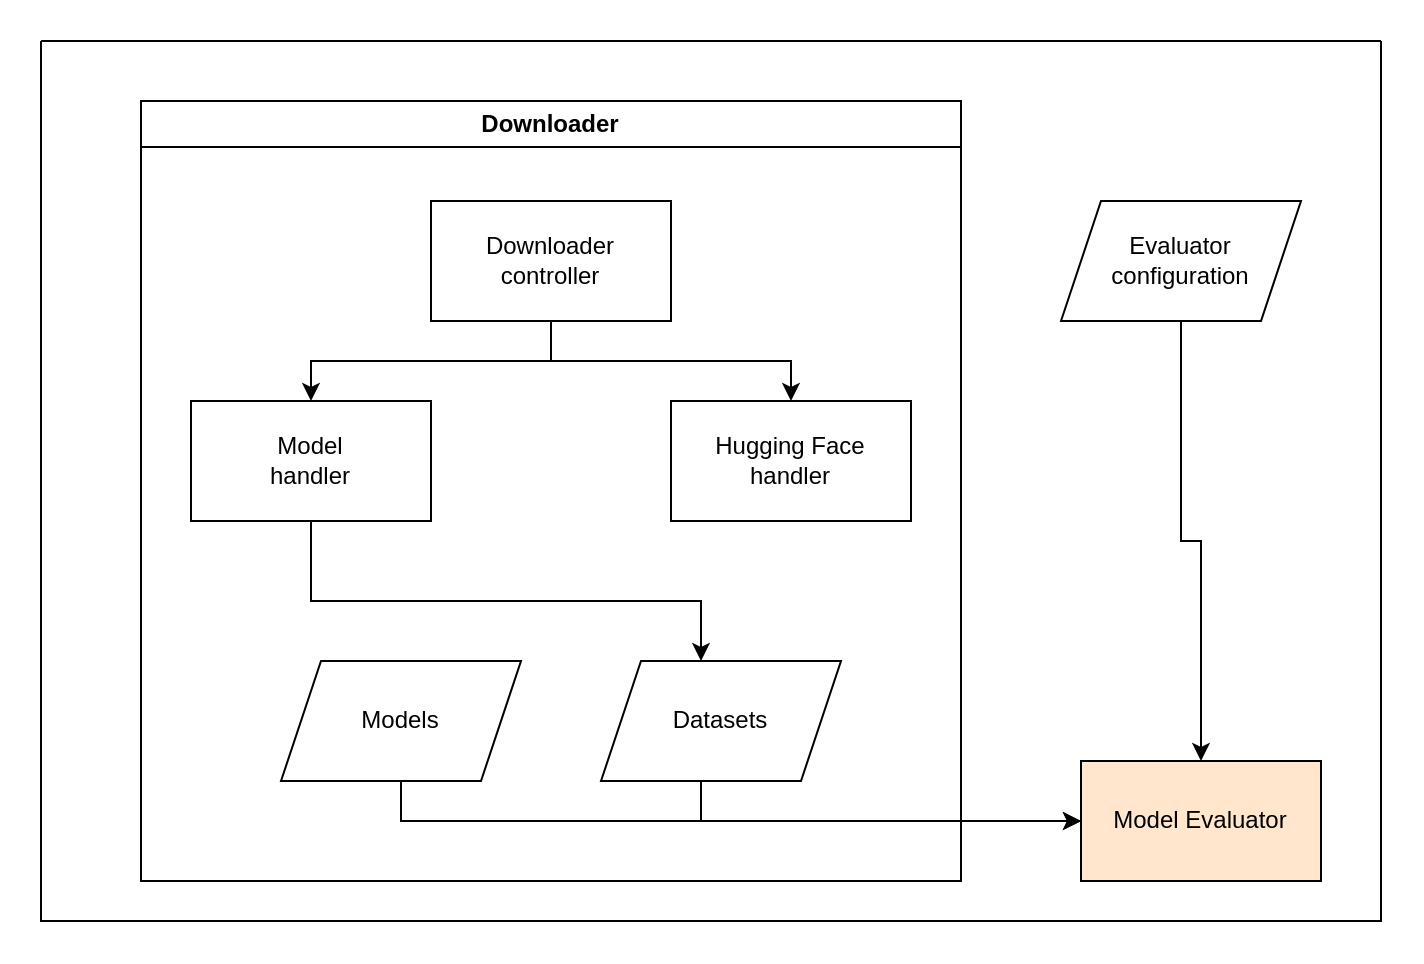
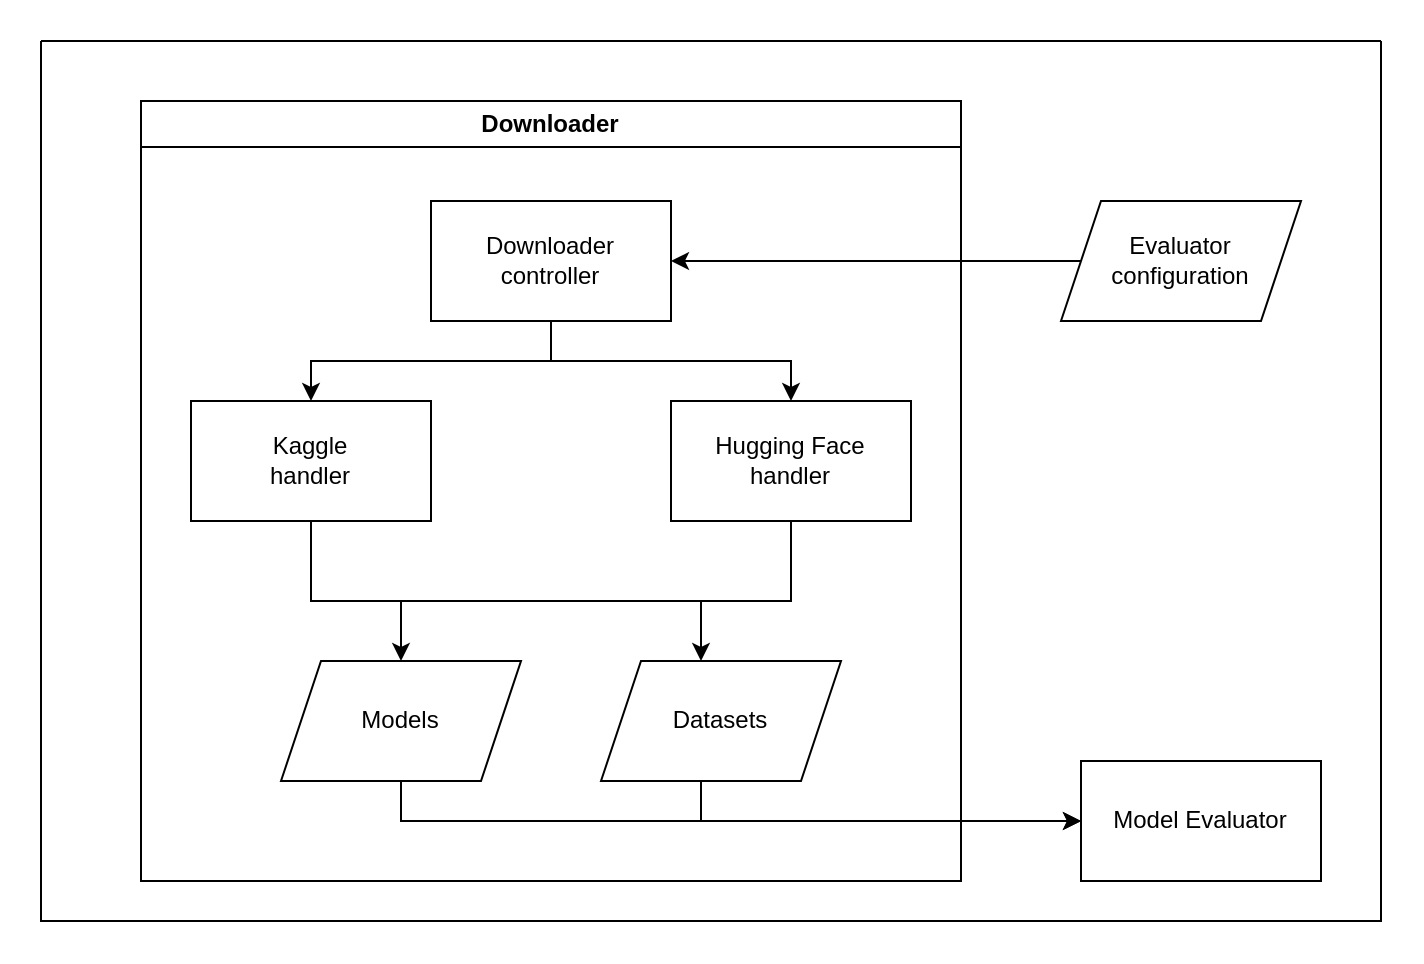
(311, 461) -> (311, 461)
(1184, 541) -> (883, 261)
none -> (788, 601)
(1201, 821) -> (1201, 821)
